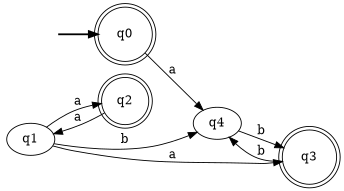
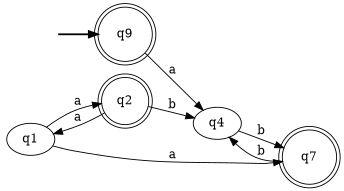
(125, 34) -> (125, 34)
(122, 149) -> (167, 111)
(309, 157) -> (309, 157)
